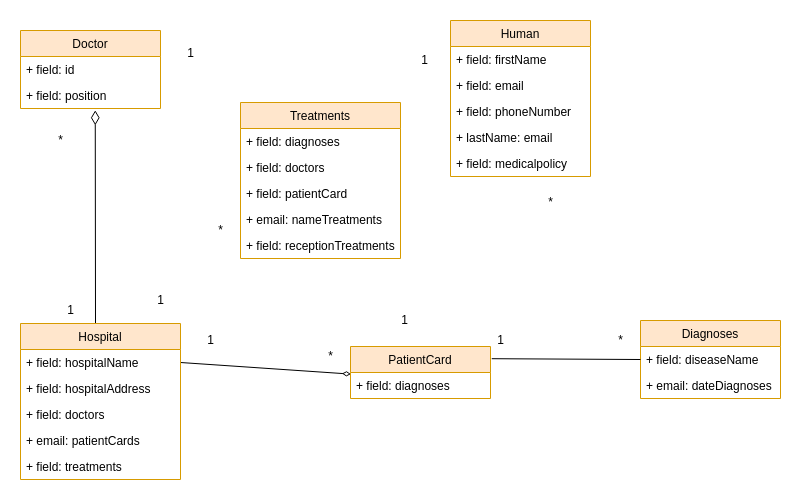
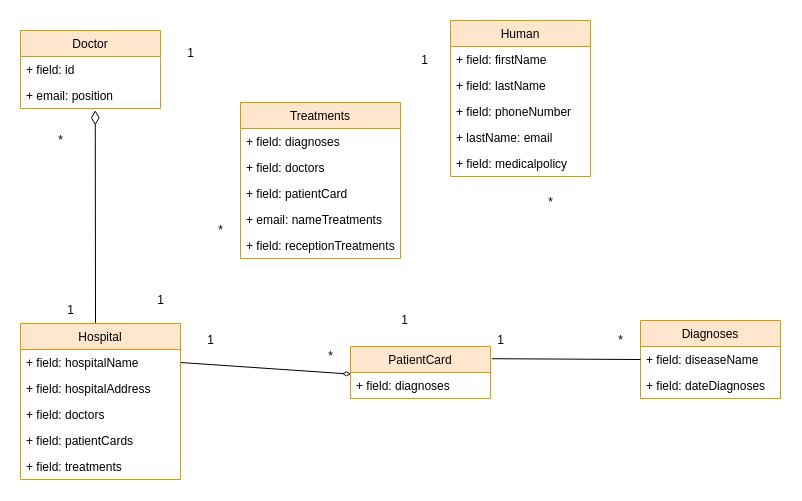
(494, 86) -> (505, 86)
(74, 96) -> (74, 96)
(712, 386) -> (712, 386)
(89, 441) -> (89, 441)
